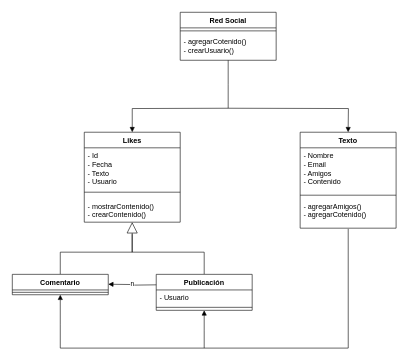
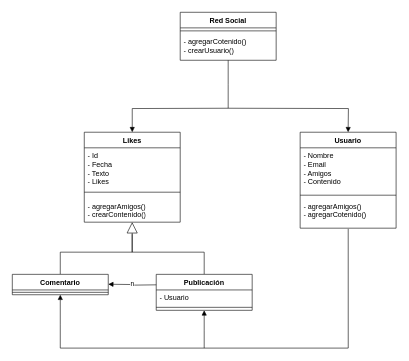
(348, 141) -> (348, 141)
(104, 169) -> (101, 169)
(126, 211) -> (122, 211)
